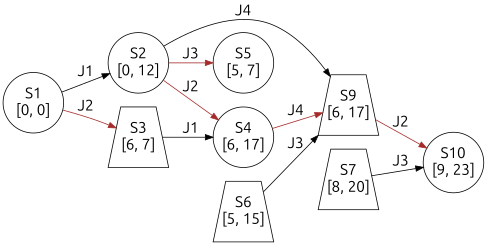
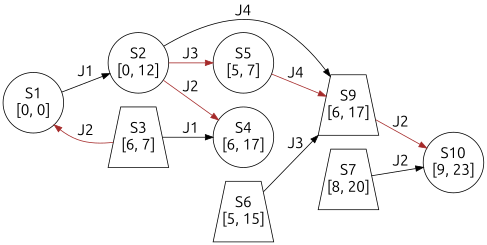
(86, 117) -> (85, 142)
(294, 122) -> (295, 84)
(401, 162) -> (401, 162)
